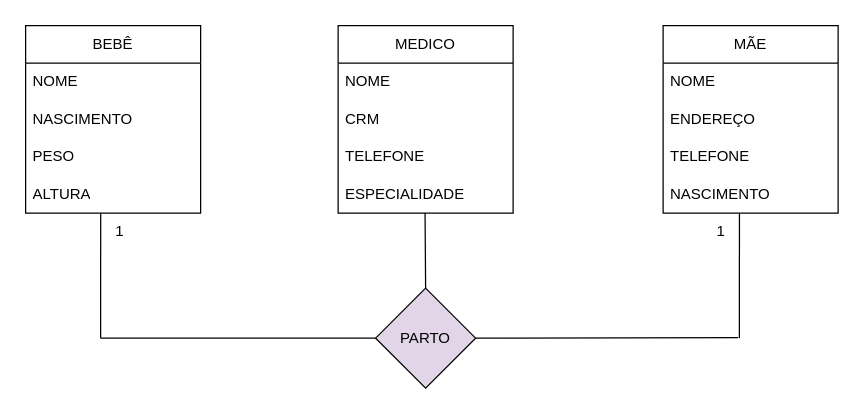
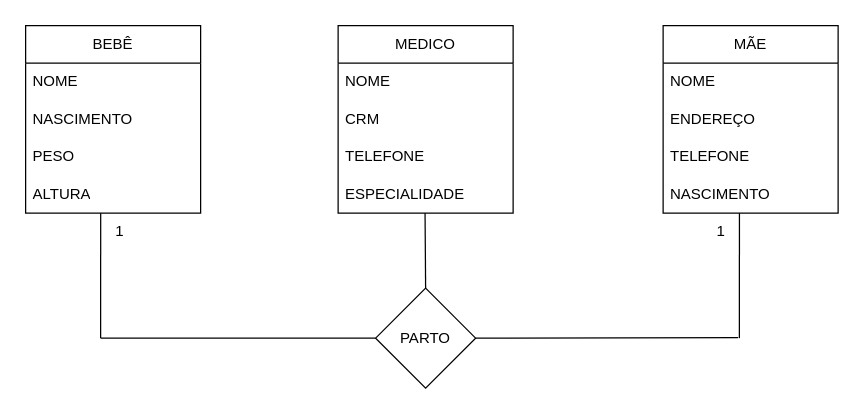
(426, 338) -> (426, 338)
